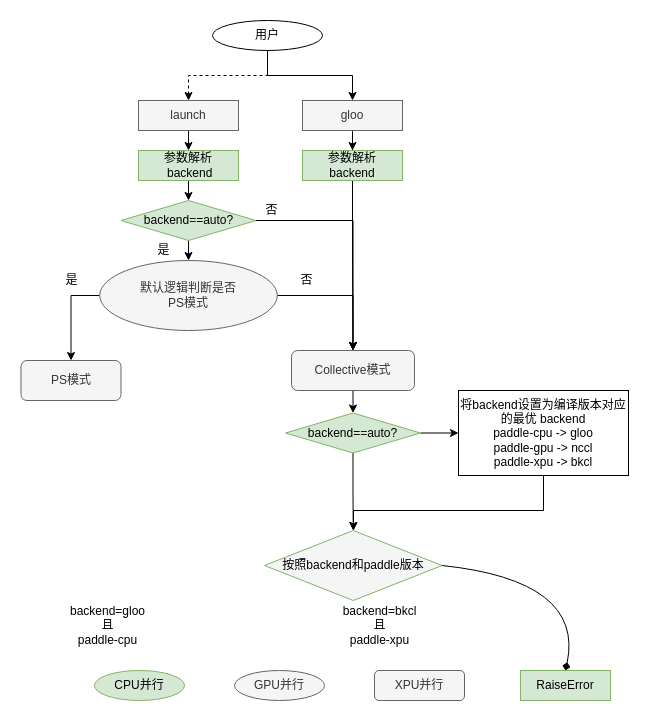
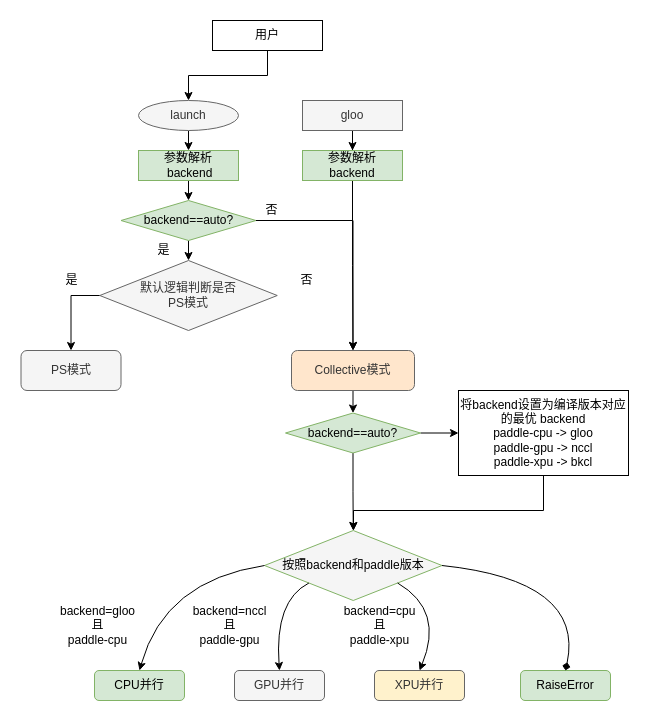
(268, 36) -> (268, 36)
(220, 76) -> (220, 76)
(319, 76) -> none
(189, 116) -> (189, 116)
(189, 296) -> (189, 296)
(314, 296) -> none
(353, 371) -> (353, 371)
(71, 381) -> (71, 371)
none -> (188, 595)
none -> (427, 618)
none -> (282, 620)
(107, 626) -> (97, 626)
none -> (230, 626)
(380, 626) -> (380, 626)
(140, 686) -> (140, 686)
(280, 686) -> (280, 686)
(420, 686) -> (420, 686)
(566, 686) -> (566, 686)
